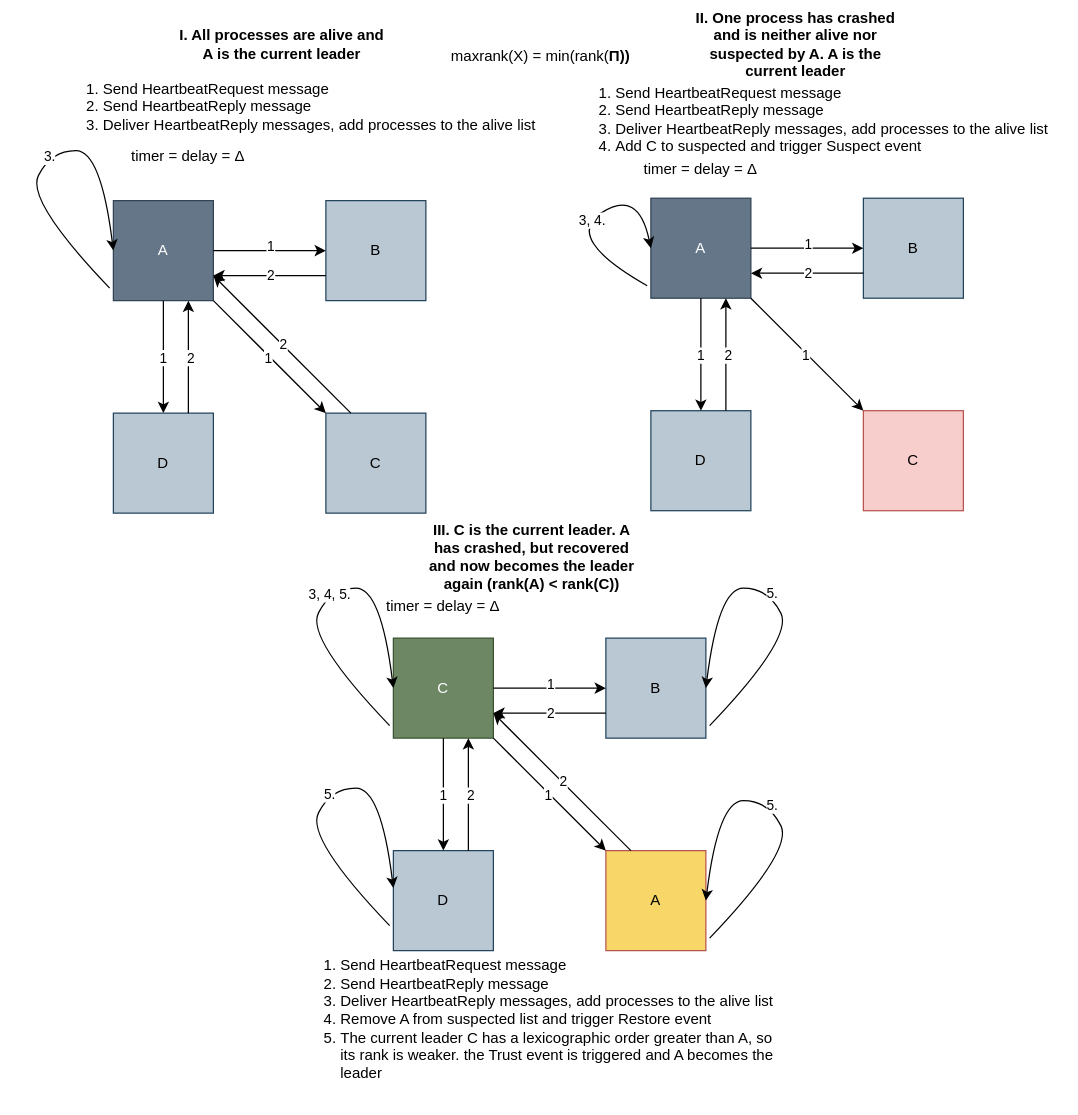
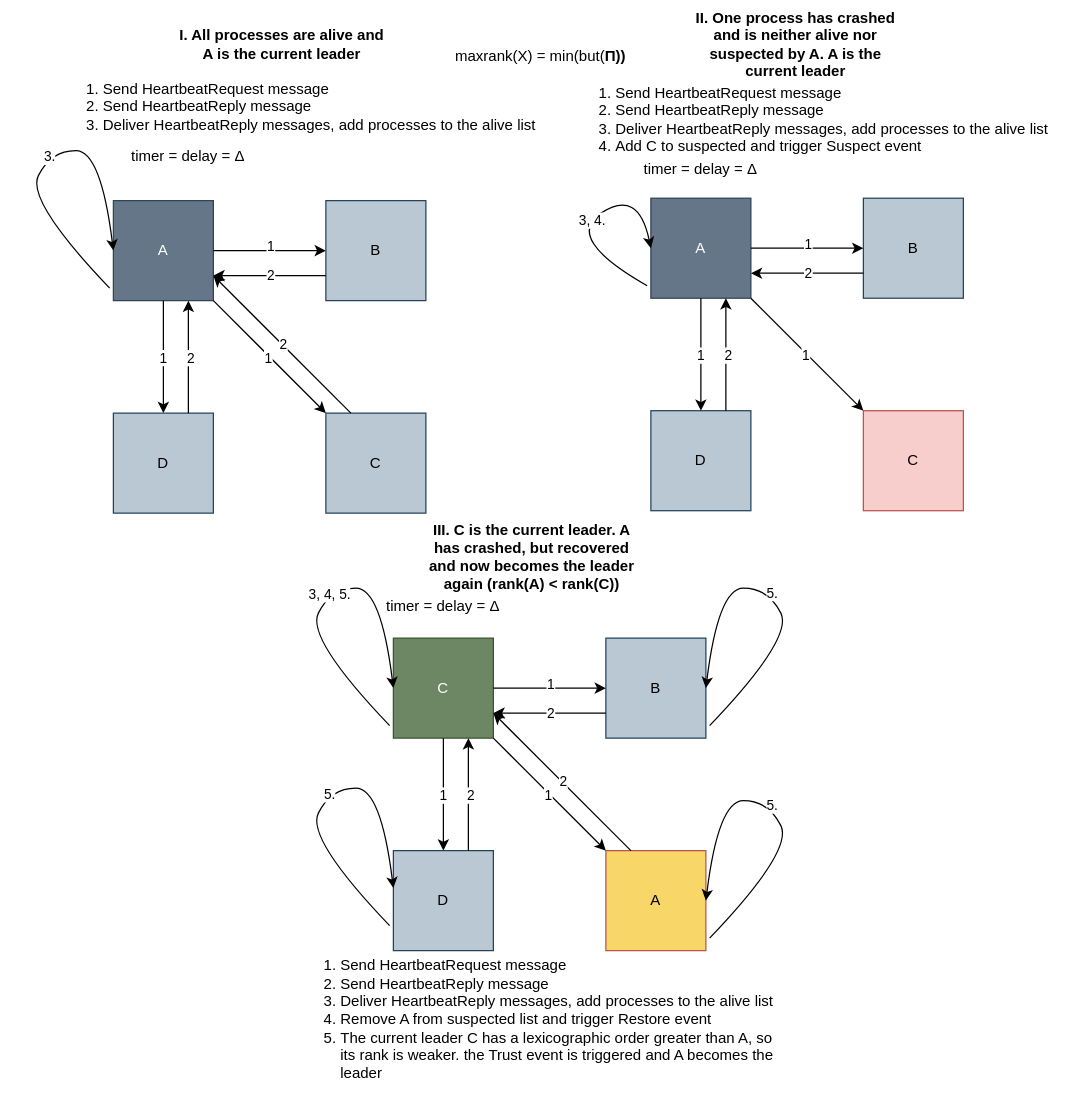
(541, 57) -> (541, 57)
